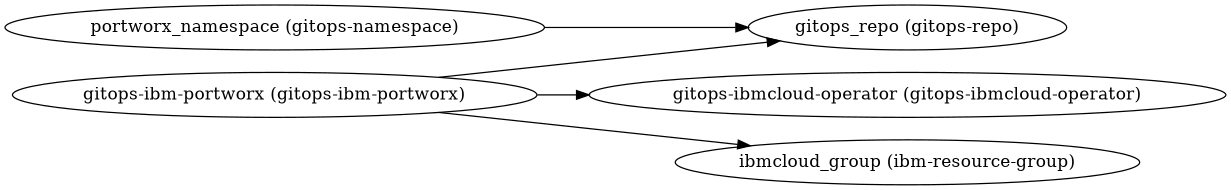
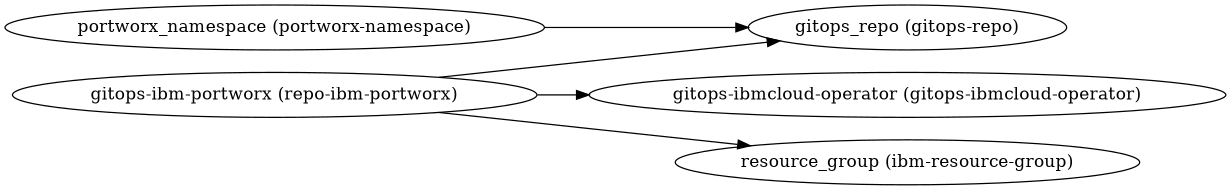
(275, 27) -> (275, 27)
(275, 95) -> (275, 95)
(907, 162) -> (907, 162)
